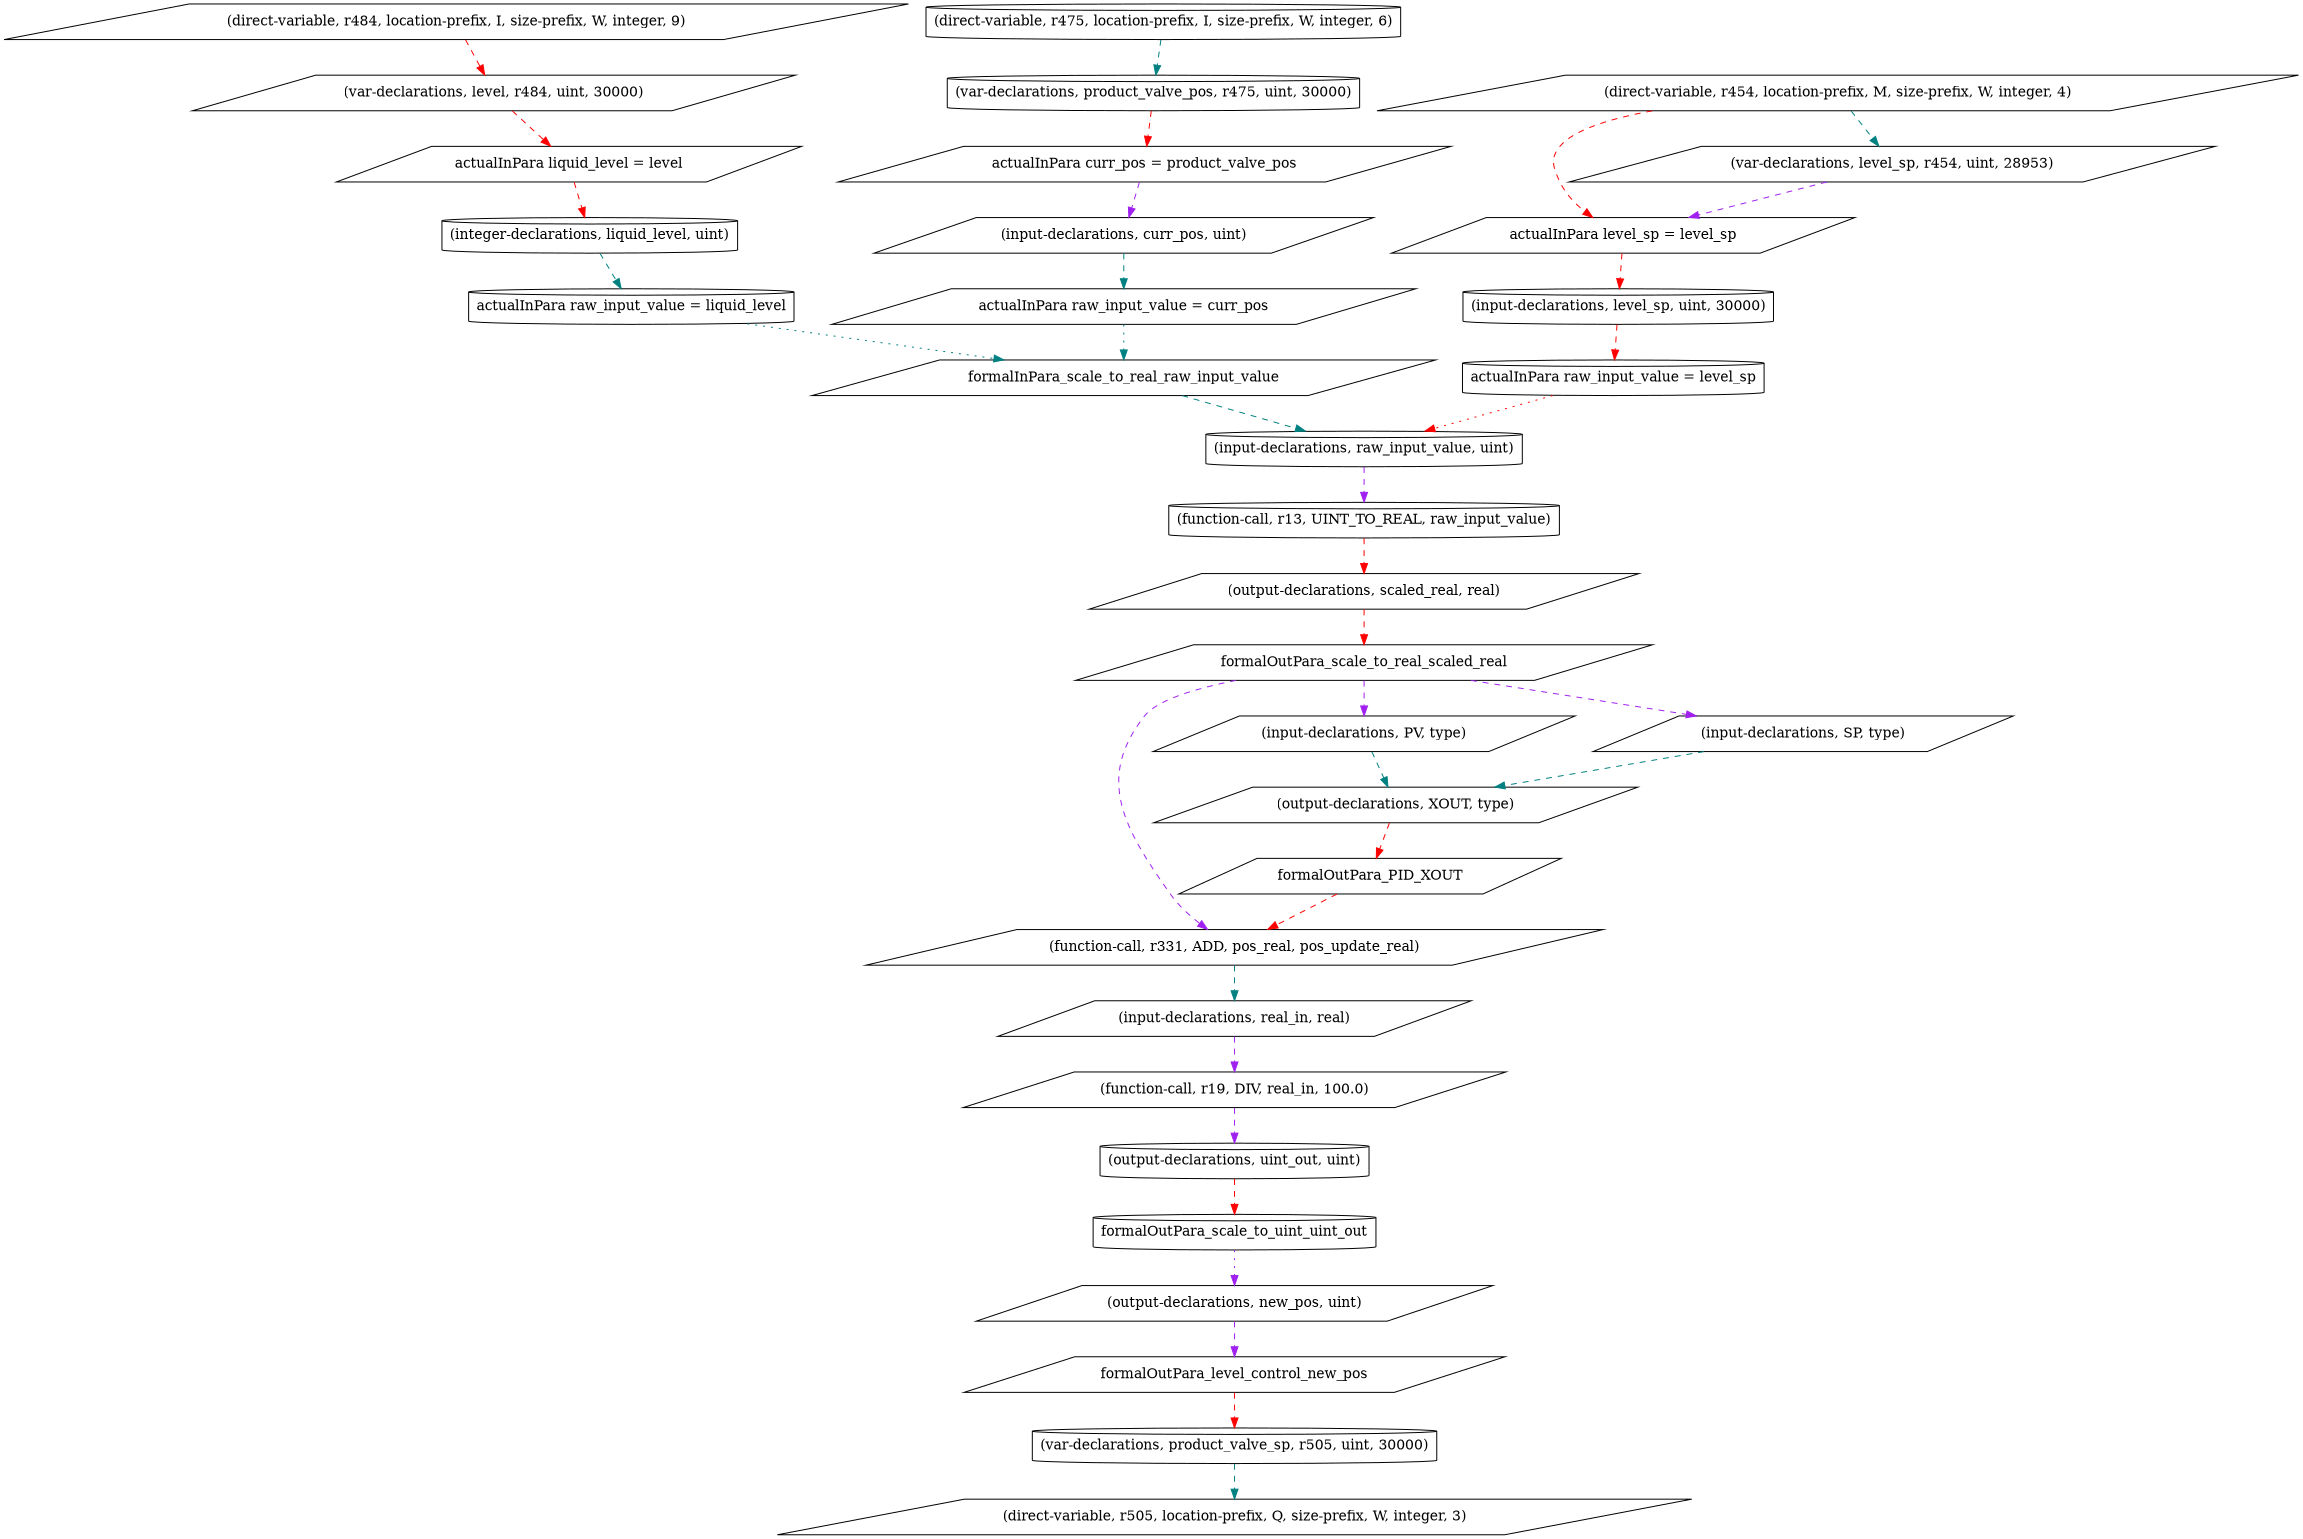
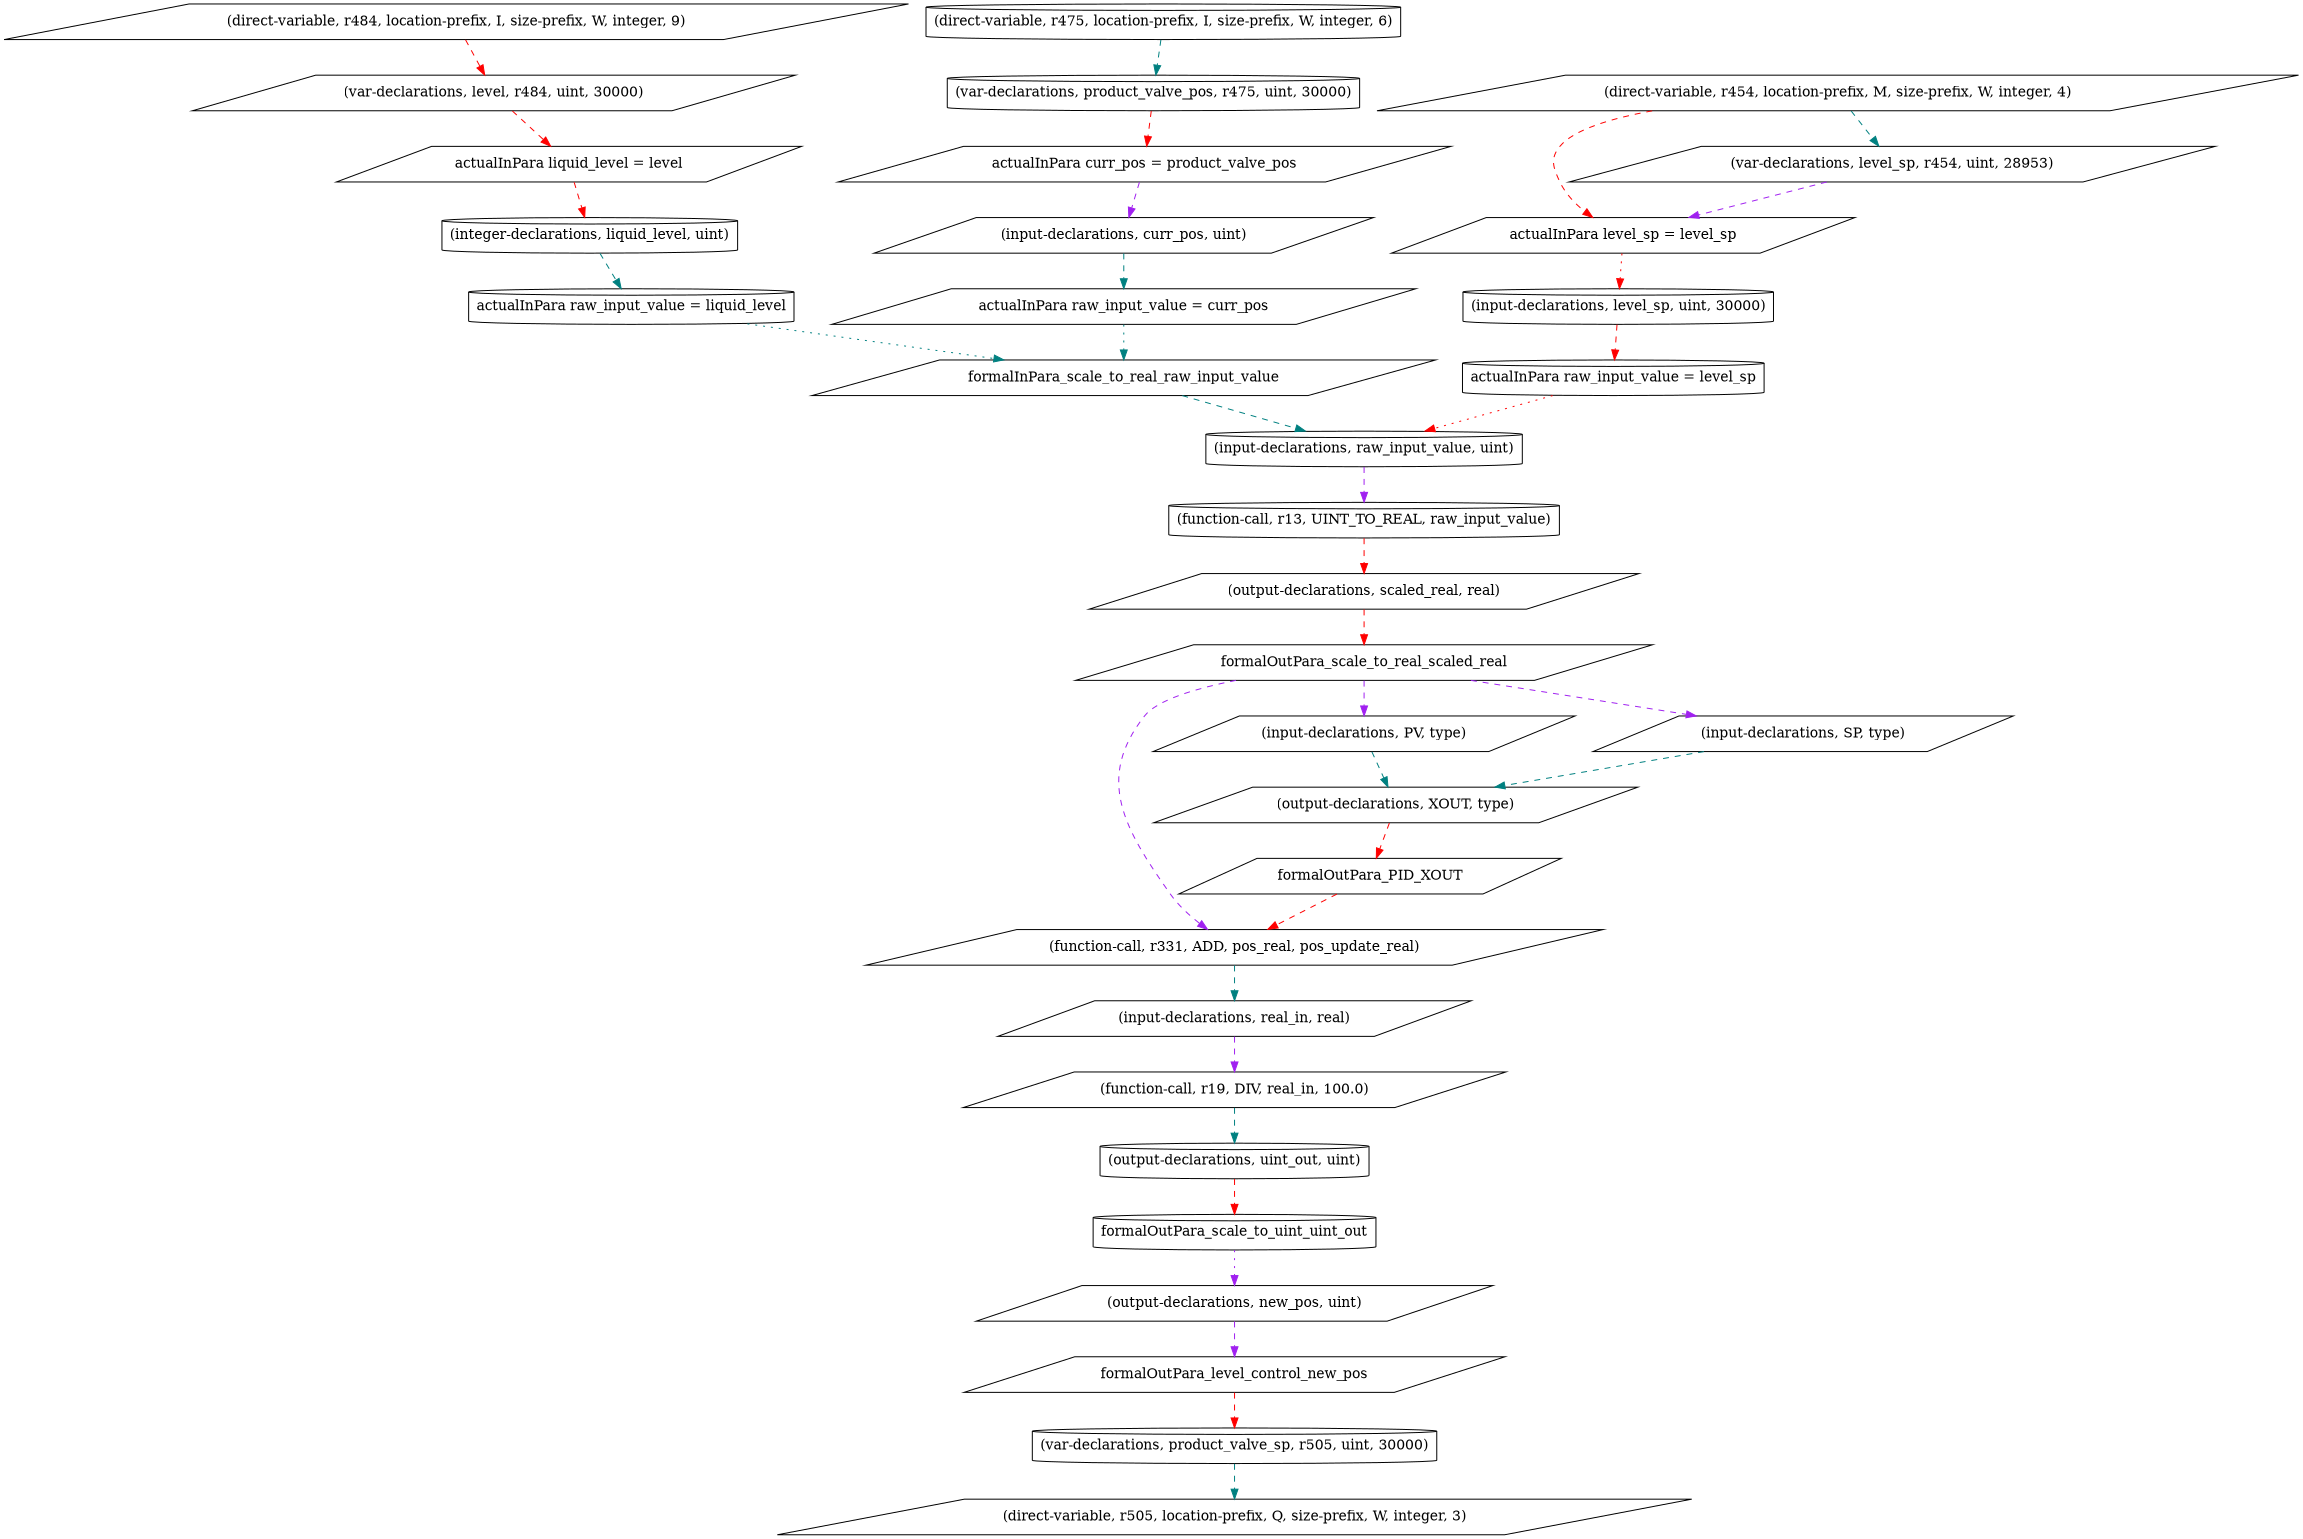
(1621, 266) -> (1621, 266)
(1235, 1121) -> (1235, 1121)
